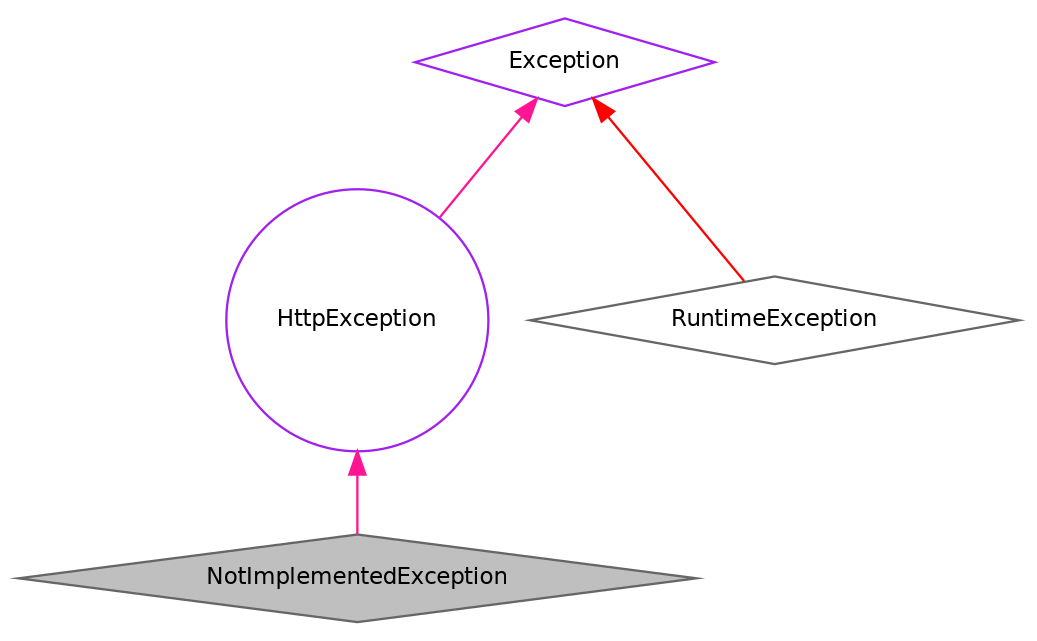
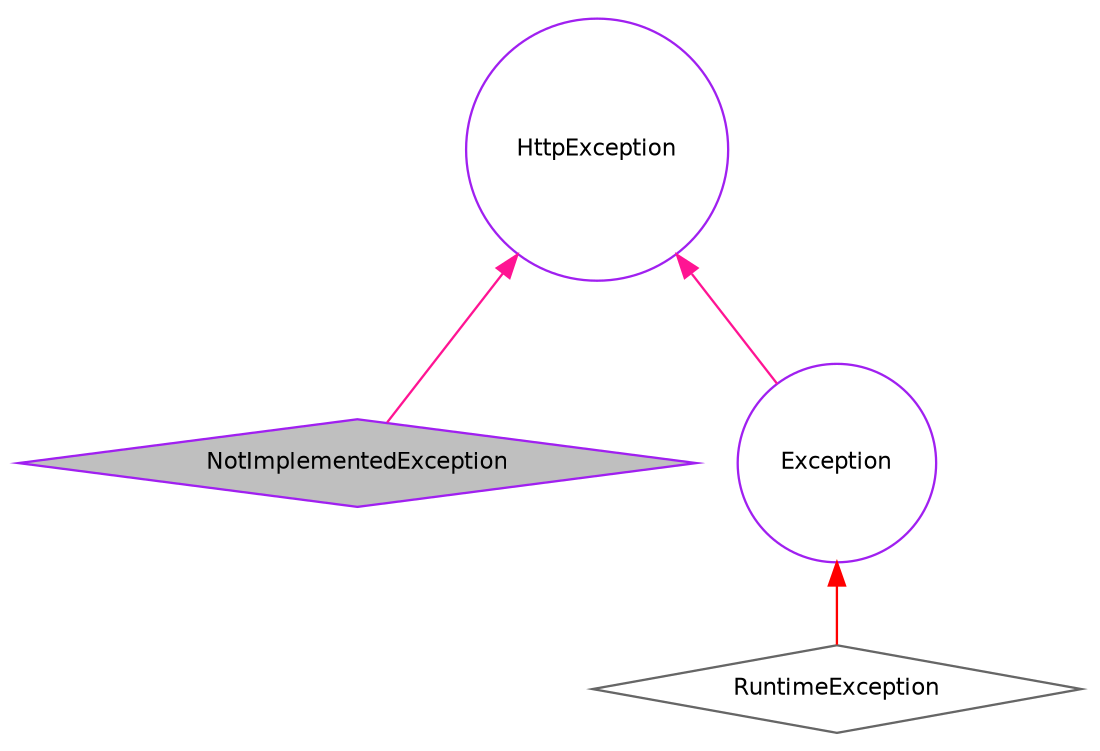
(565, 62) -> (837, 463)
(481, 167) -> (734, 329)
(357, 578) -> (357, 463)
